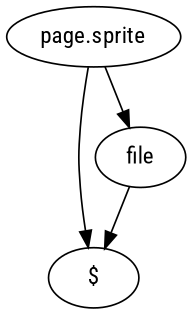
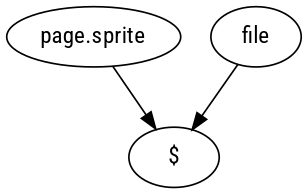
(114, 89) -> none
